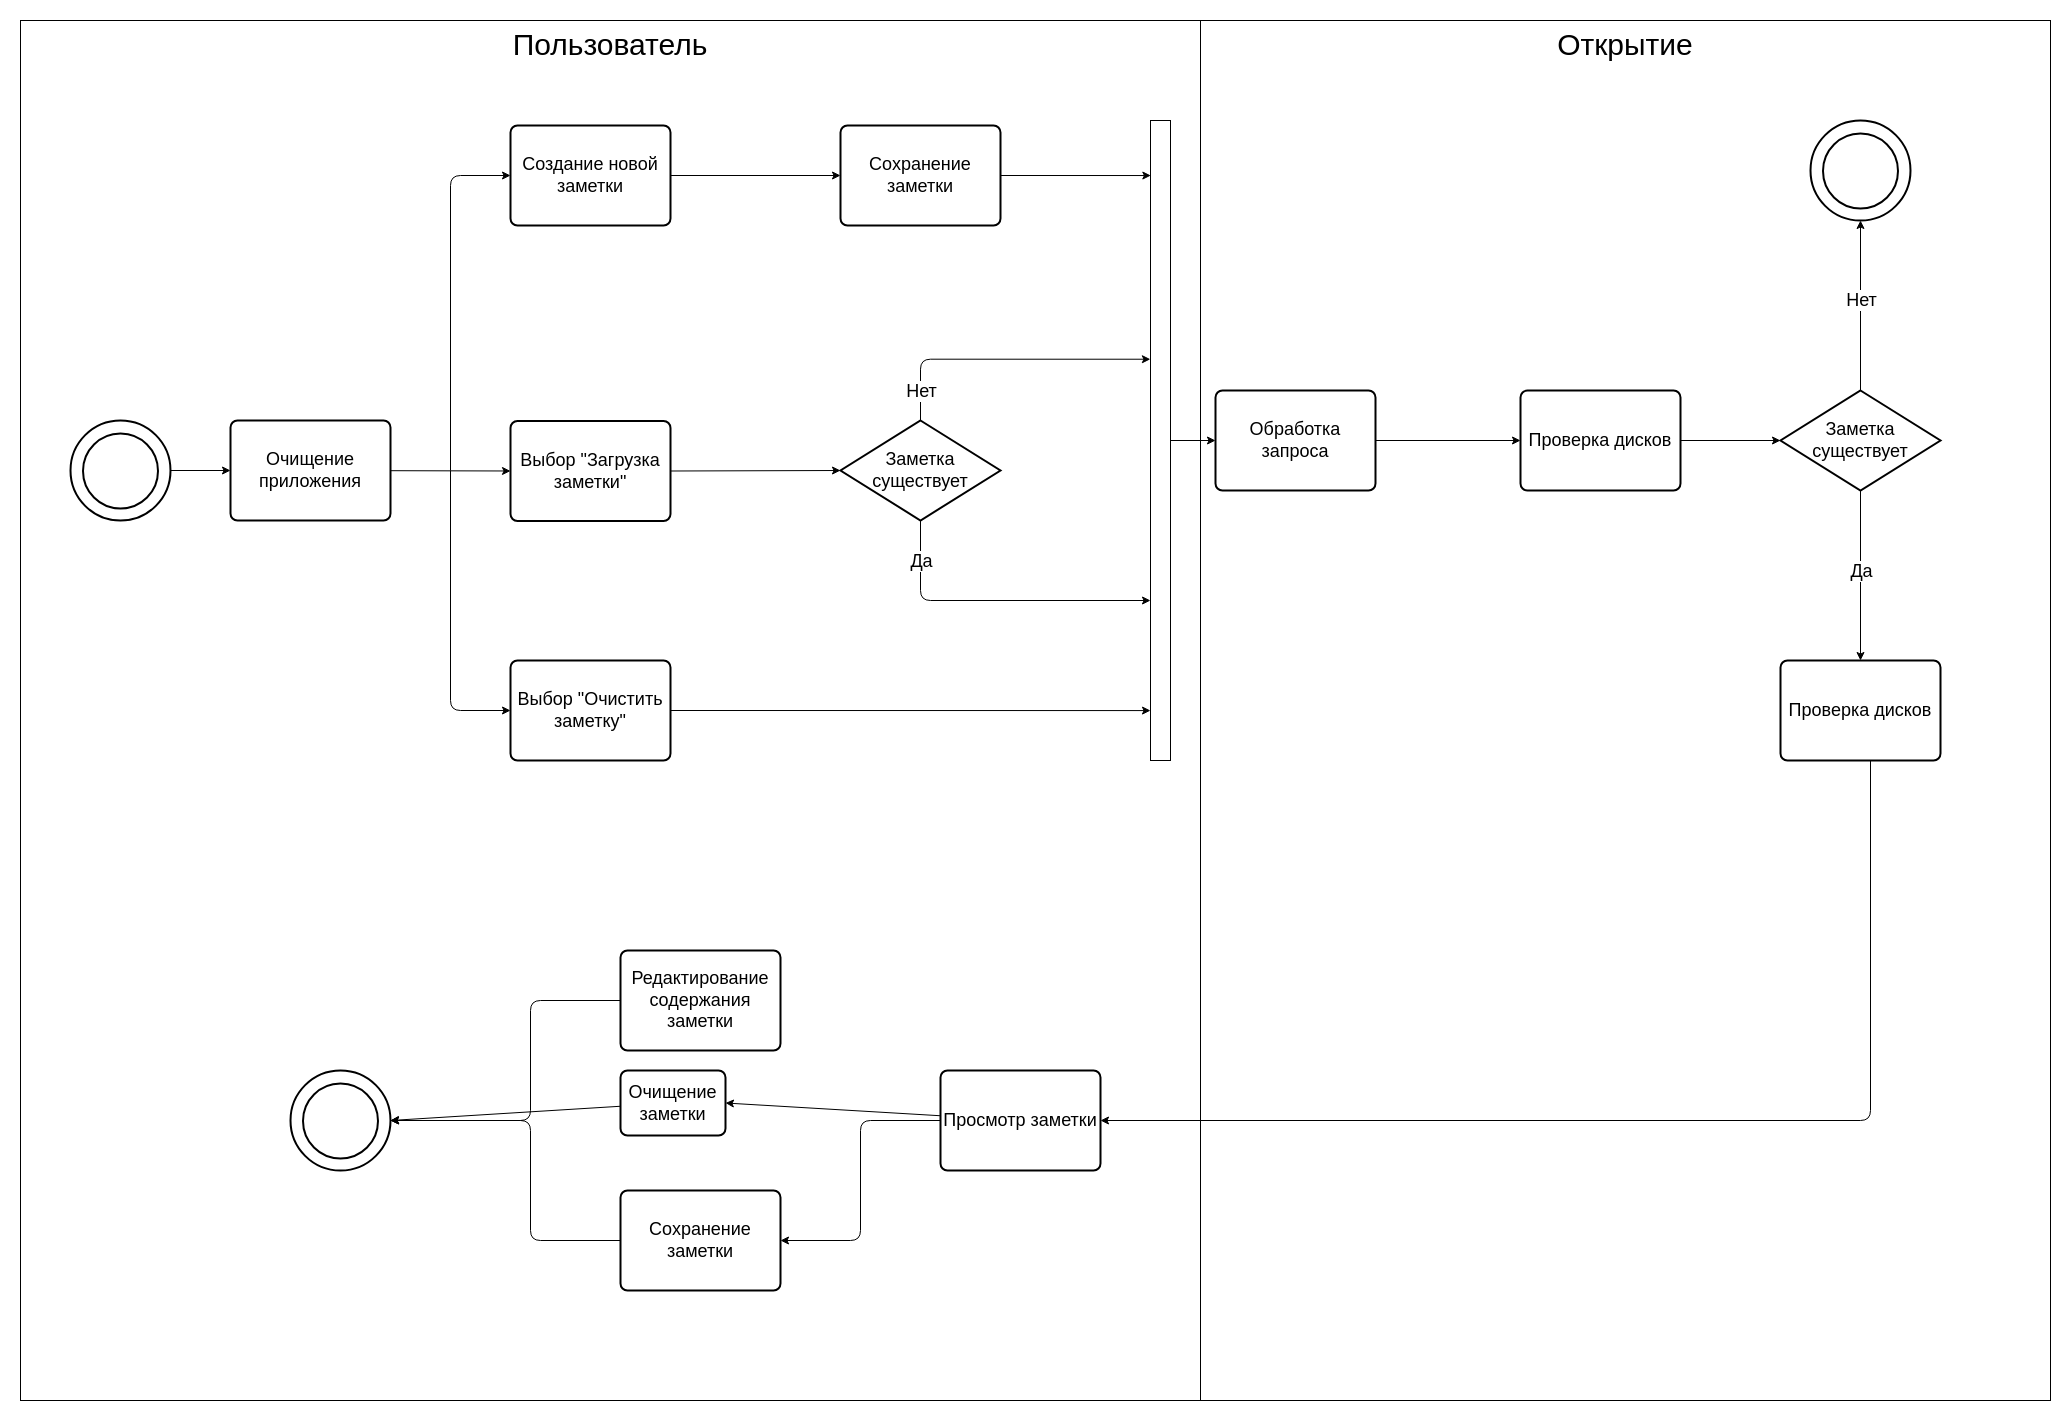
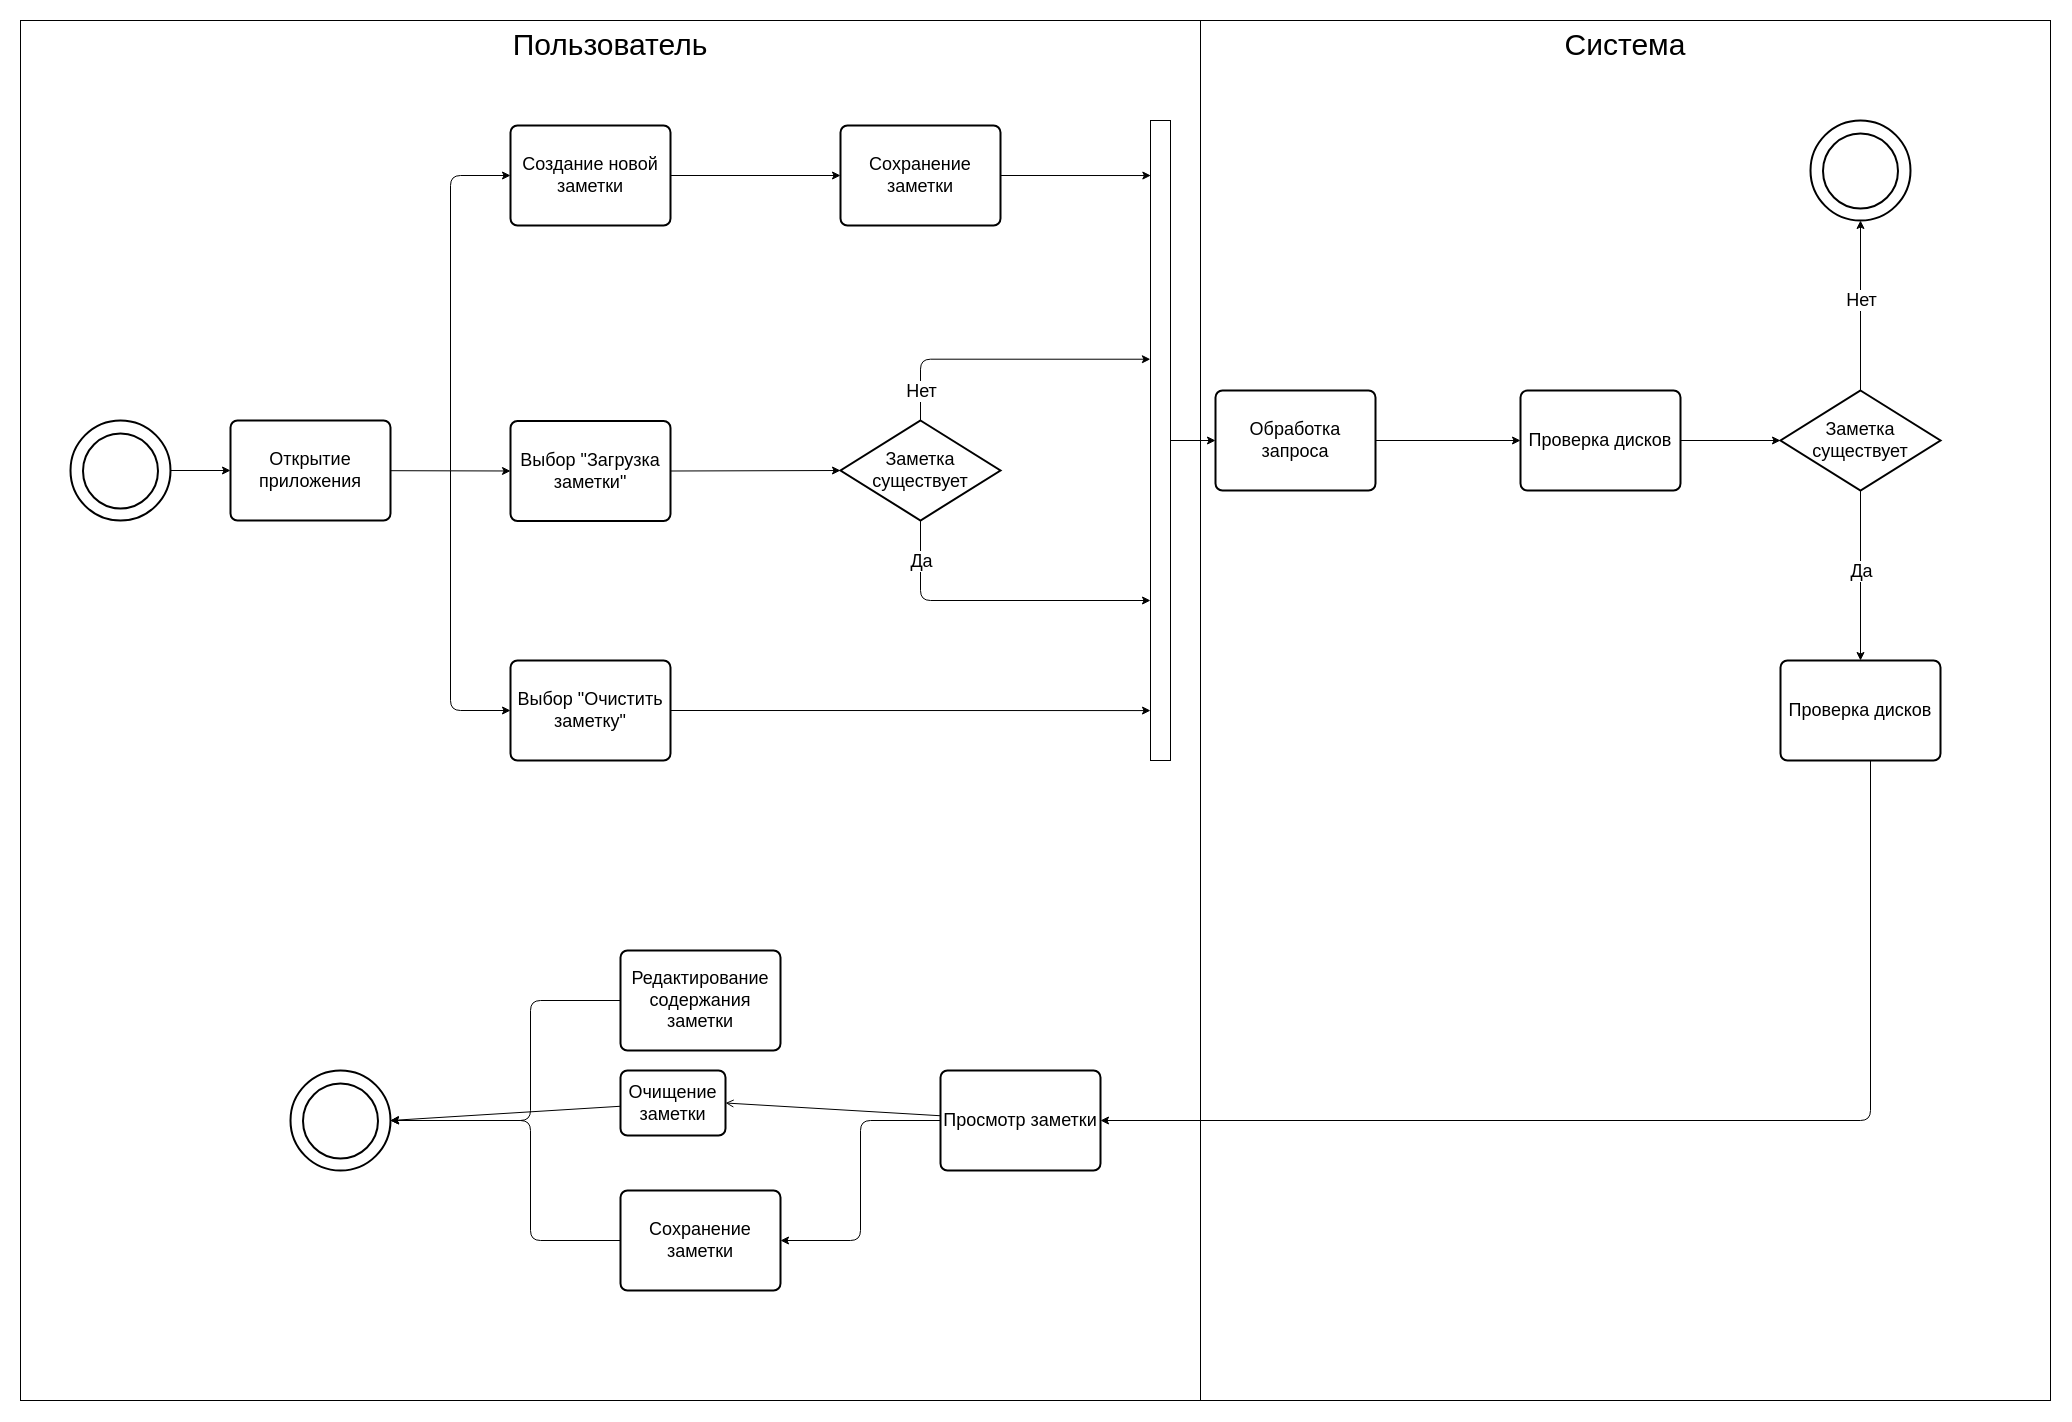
(1626, 46) -> (1626, 46)
(311, 471) -> (311, 471)
(734, 1103) -> (732, 1103)
